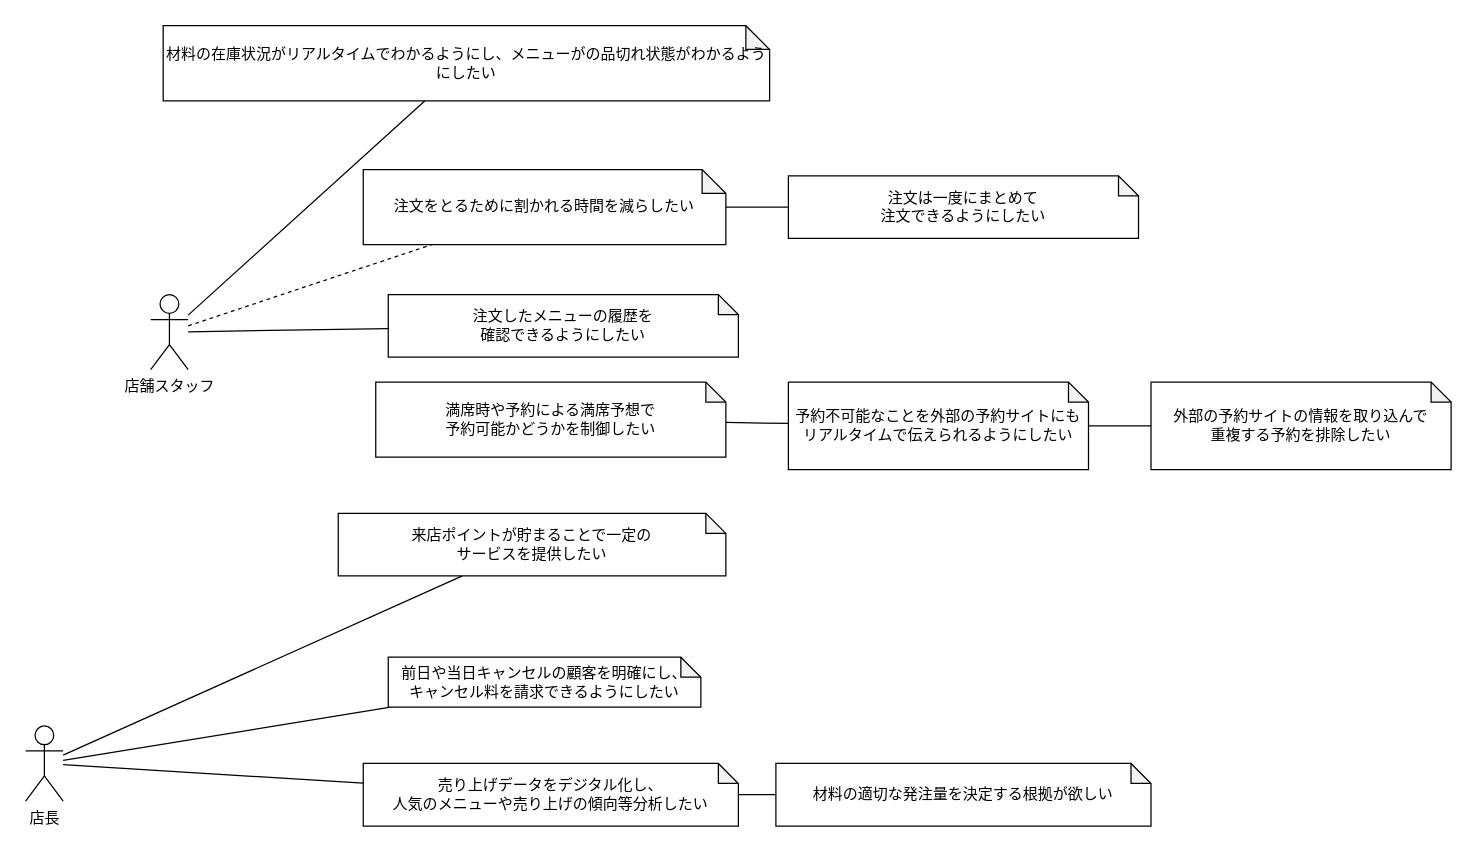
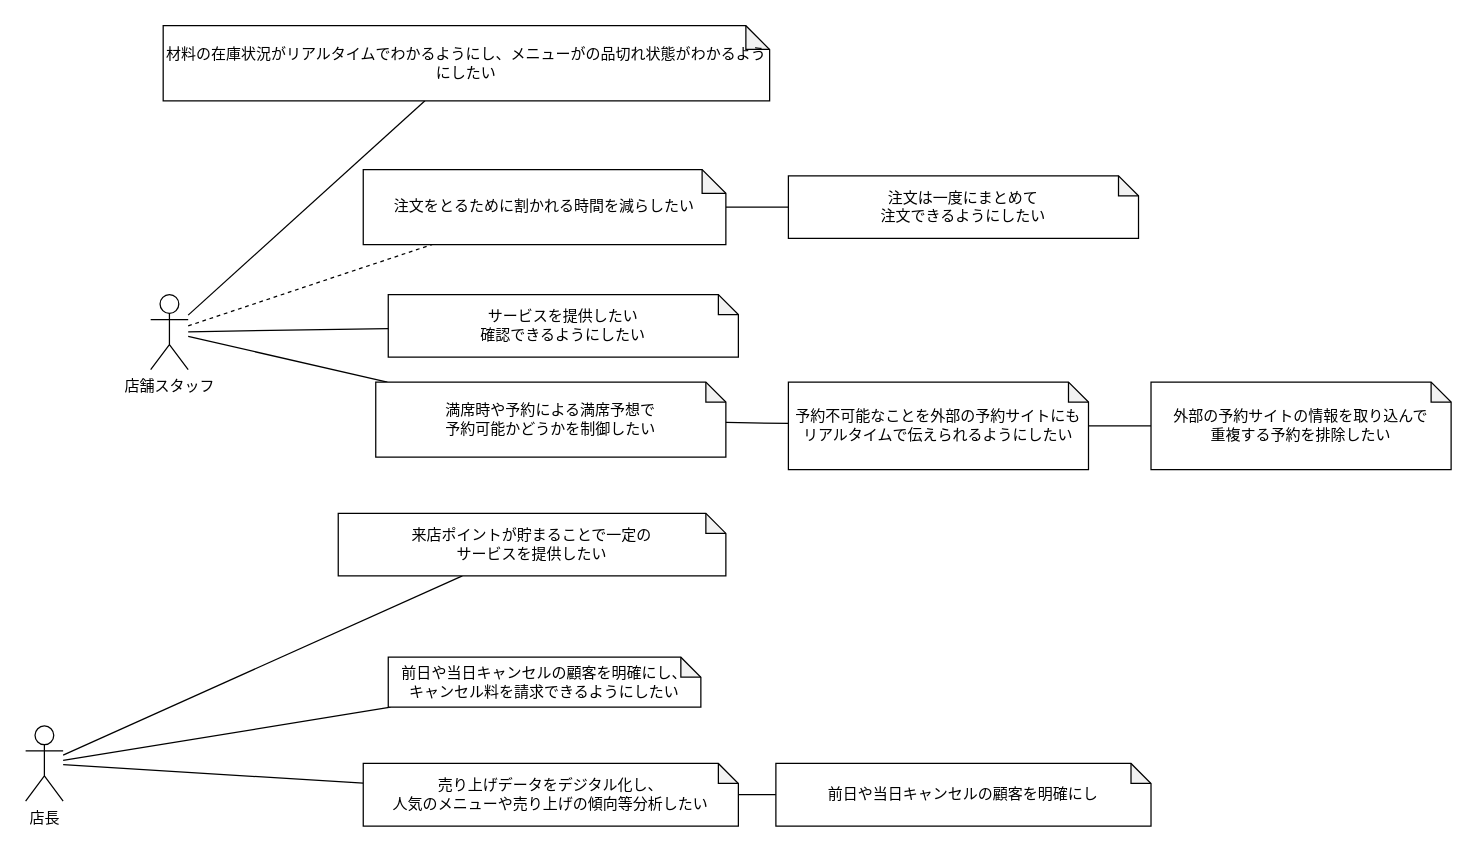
(563, 326) -> (563, 326)
none -> (286, 359)
(963, 794) -> (963, 794)
